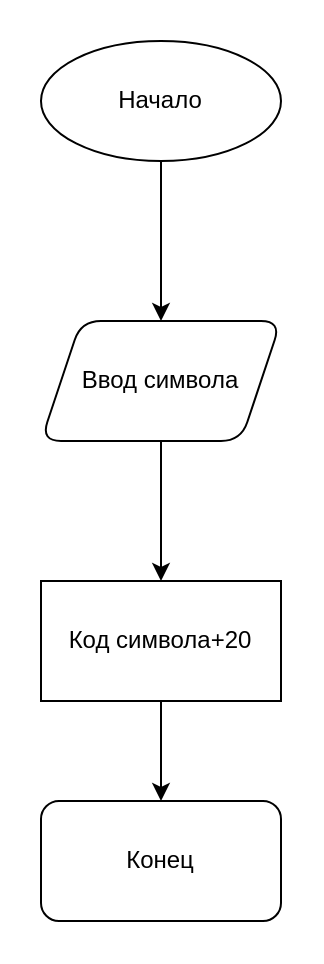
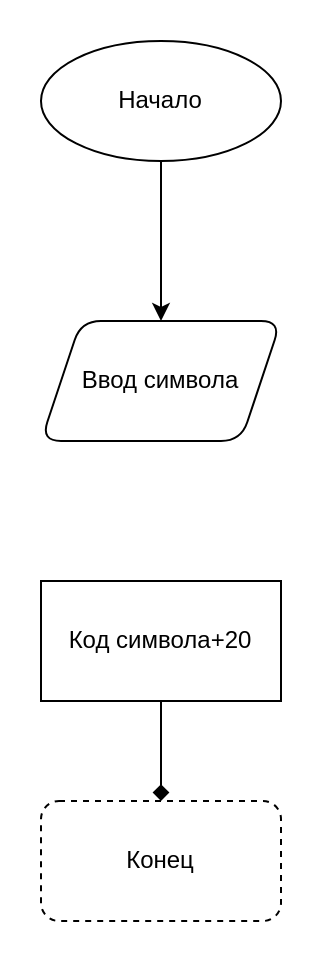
(161, 504) -> none
(161, 786) -> (161, 785)
(161, 861) -> (161, 861)
